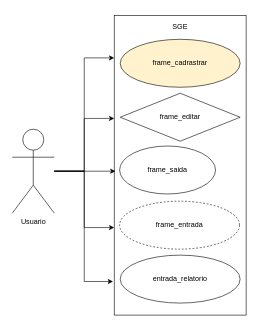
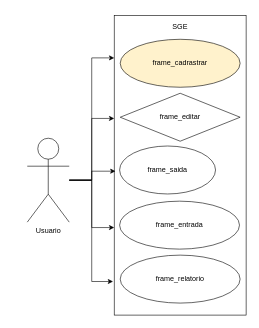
(33, 171) -> (48, 180)
(180, 225) -> (180, 225)
(180, 279) -> (180, 279)
